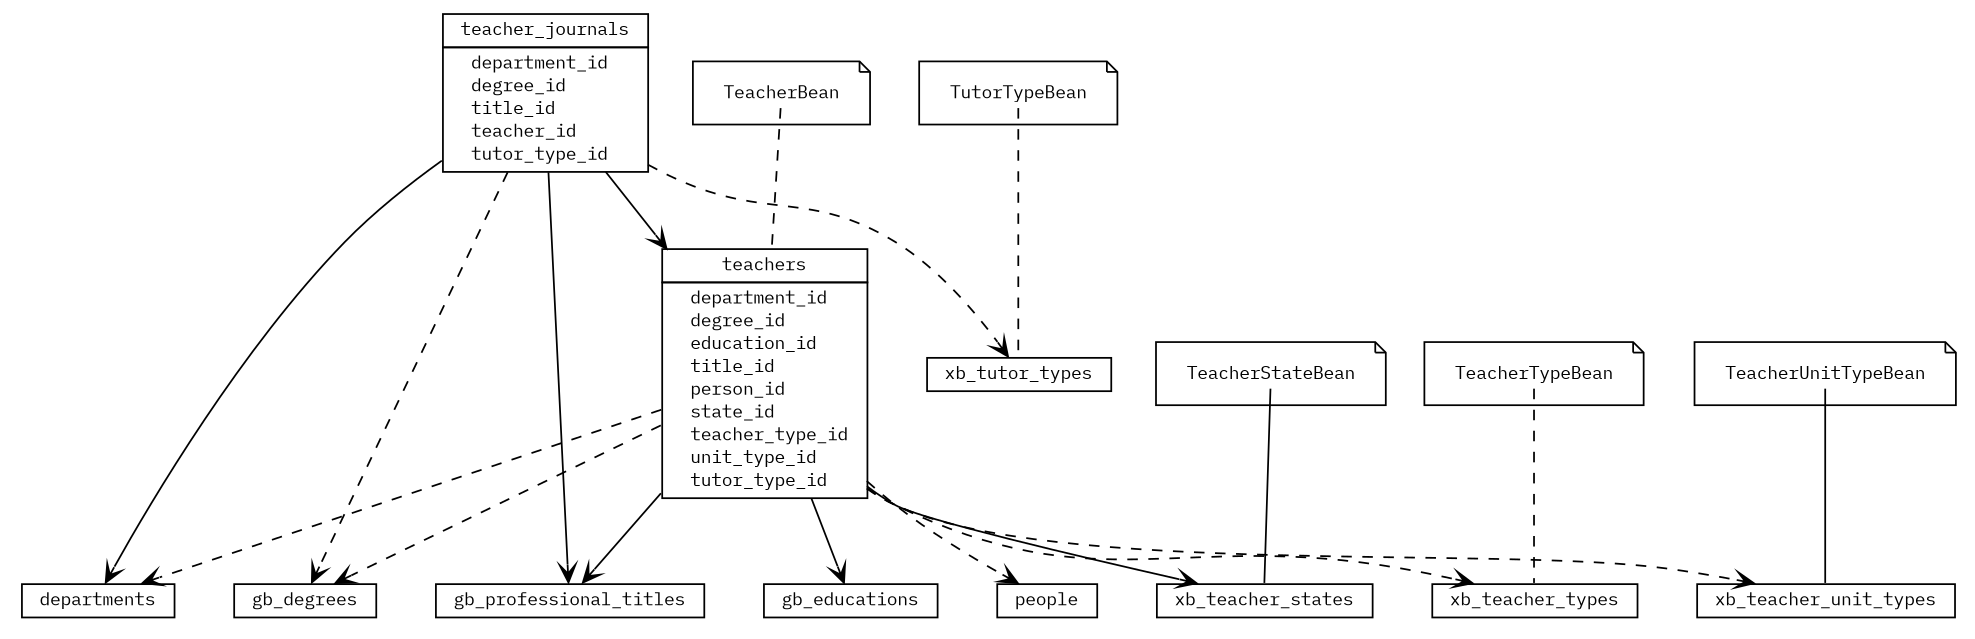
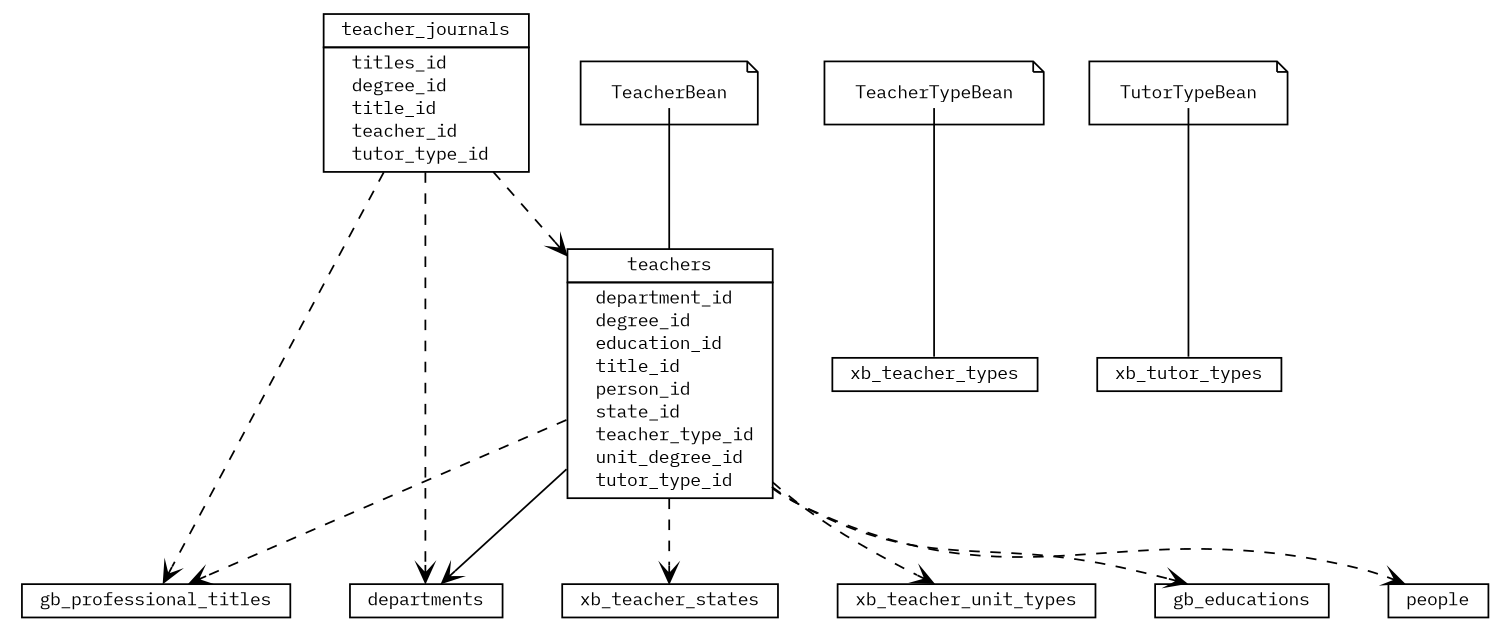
(535, 63) -> (395, 63)
(776, 179) -> (669, 179)
(631, 203) -> (524, 207)
(842, 217) -> none
(1018, 232) -> (1188, 232)
(257, 346) -> (425, 368)
(558, 368) -> (278, 369)
(1271, 374) -> none
(1825, 374) -> none
(749, 458) -> (665, 458)
(1534, 486) -> (934, 232)
(410, 494) -> (511, 520)
(628, 531) -> (386, 498)
(825, 532) -> (965, 551)
(1020, 542) -> (669, 532)
(1155, 559) -> none
(304, 600) -> none
